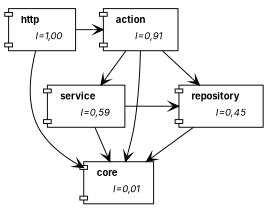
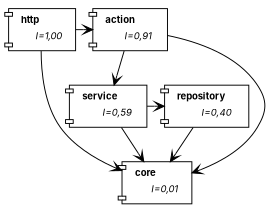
(177, 65) -> none
(231, 113) -> (217, 113)
